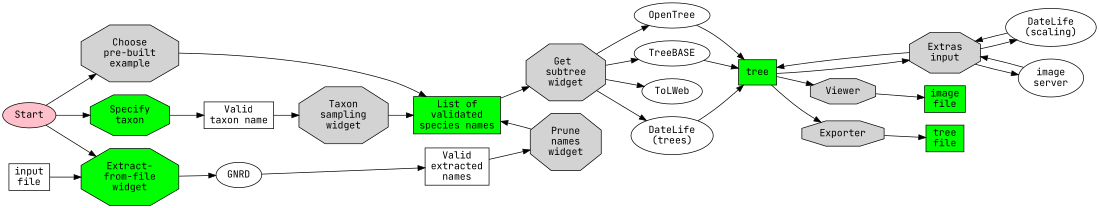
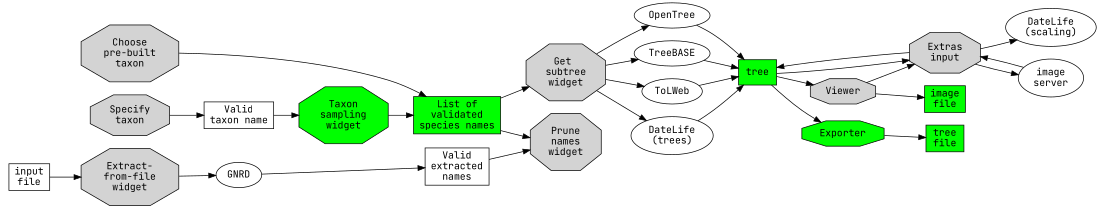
(995, 36) -> (887, 75)
(130, 53) -> (130, 53)
none -> (715, 82)
(29, 115) -> none
(130, 115) -> (130, 115)
(344, 115) -> (344, 115)
(520, 126) -> (512, 133)
(843, 134) -> (843, 134)
(130, 177) -> (130, 177)
